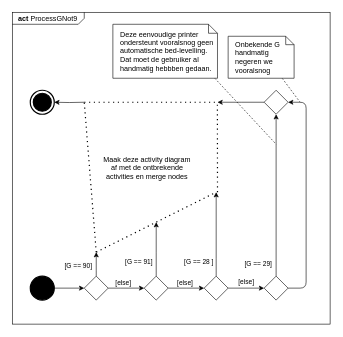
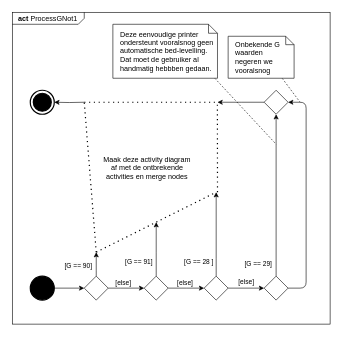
(45, 12) -> (45, 12)
(265, 57) -> (265, 57)
